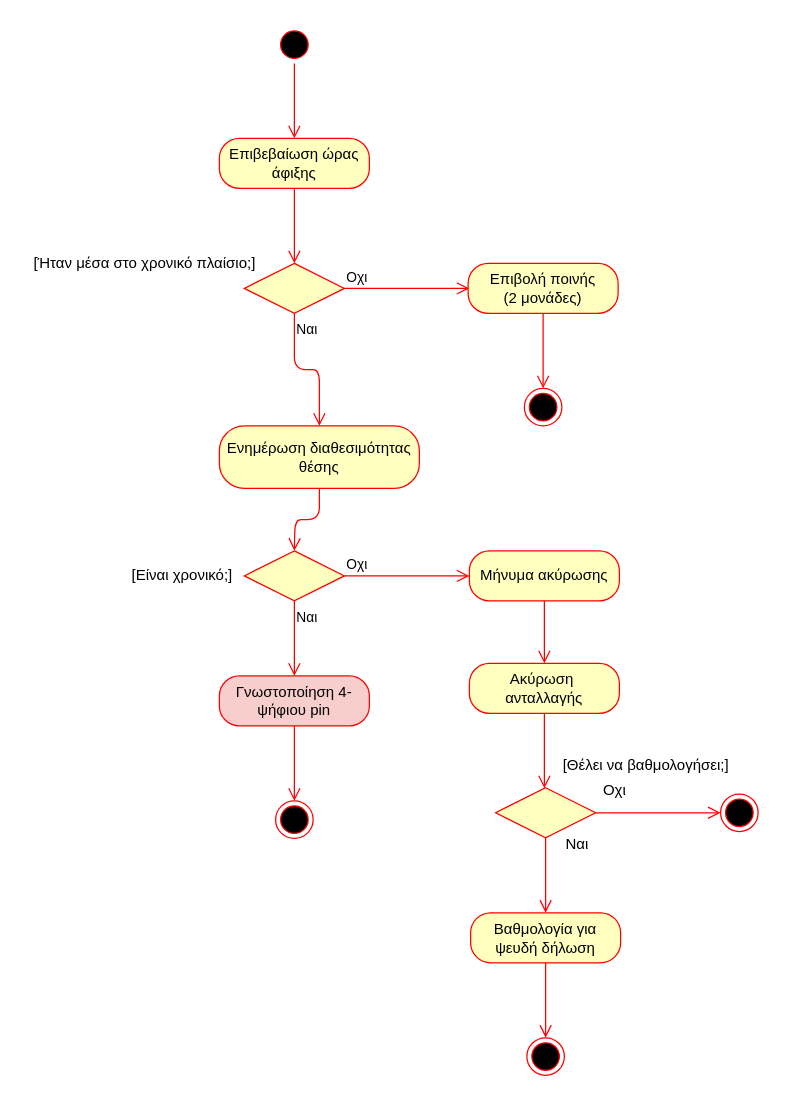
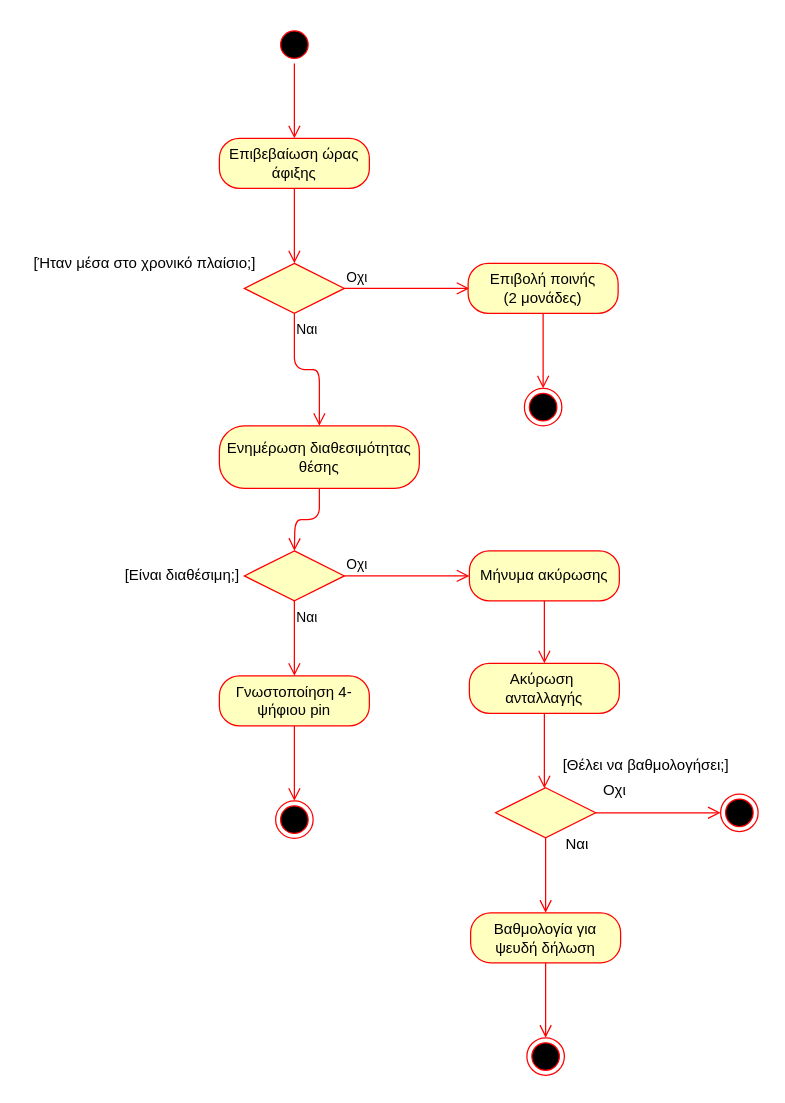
(183, 576) -> (183, 576)
(294, 701) -> (294, 701)
